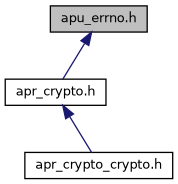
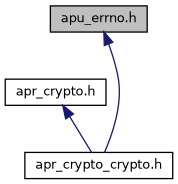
(74, 61) -> (119, 99)
